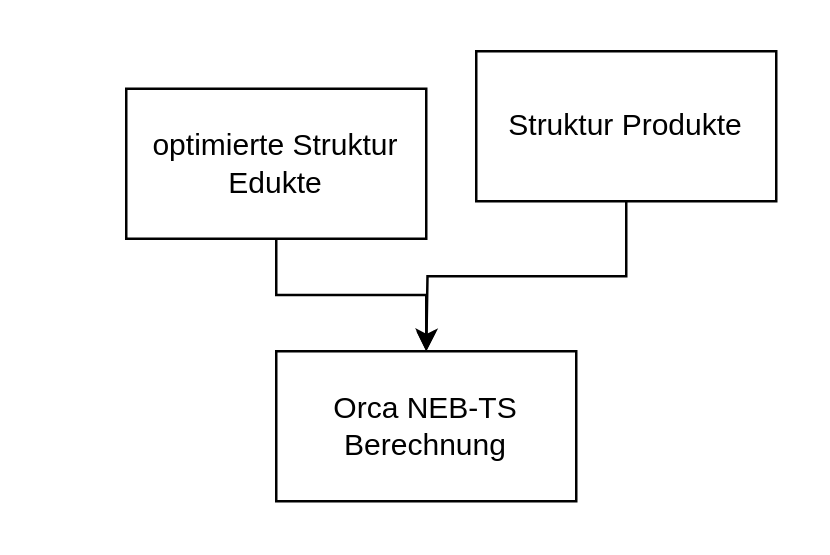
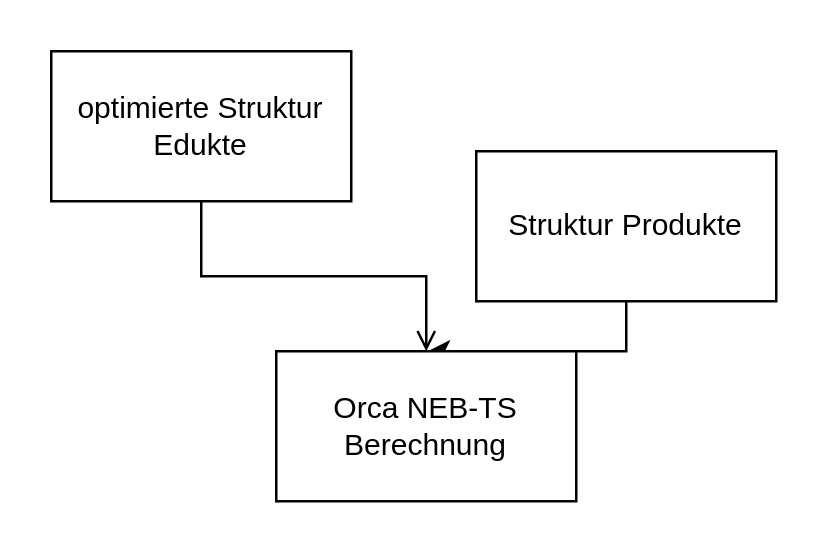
(626, 126) -> (626, 226)
(276, 164) -> (201, 126)
